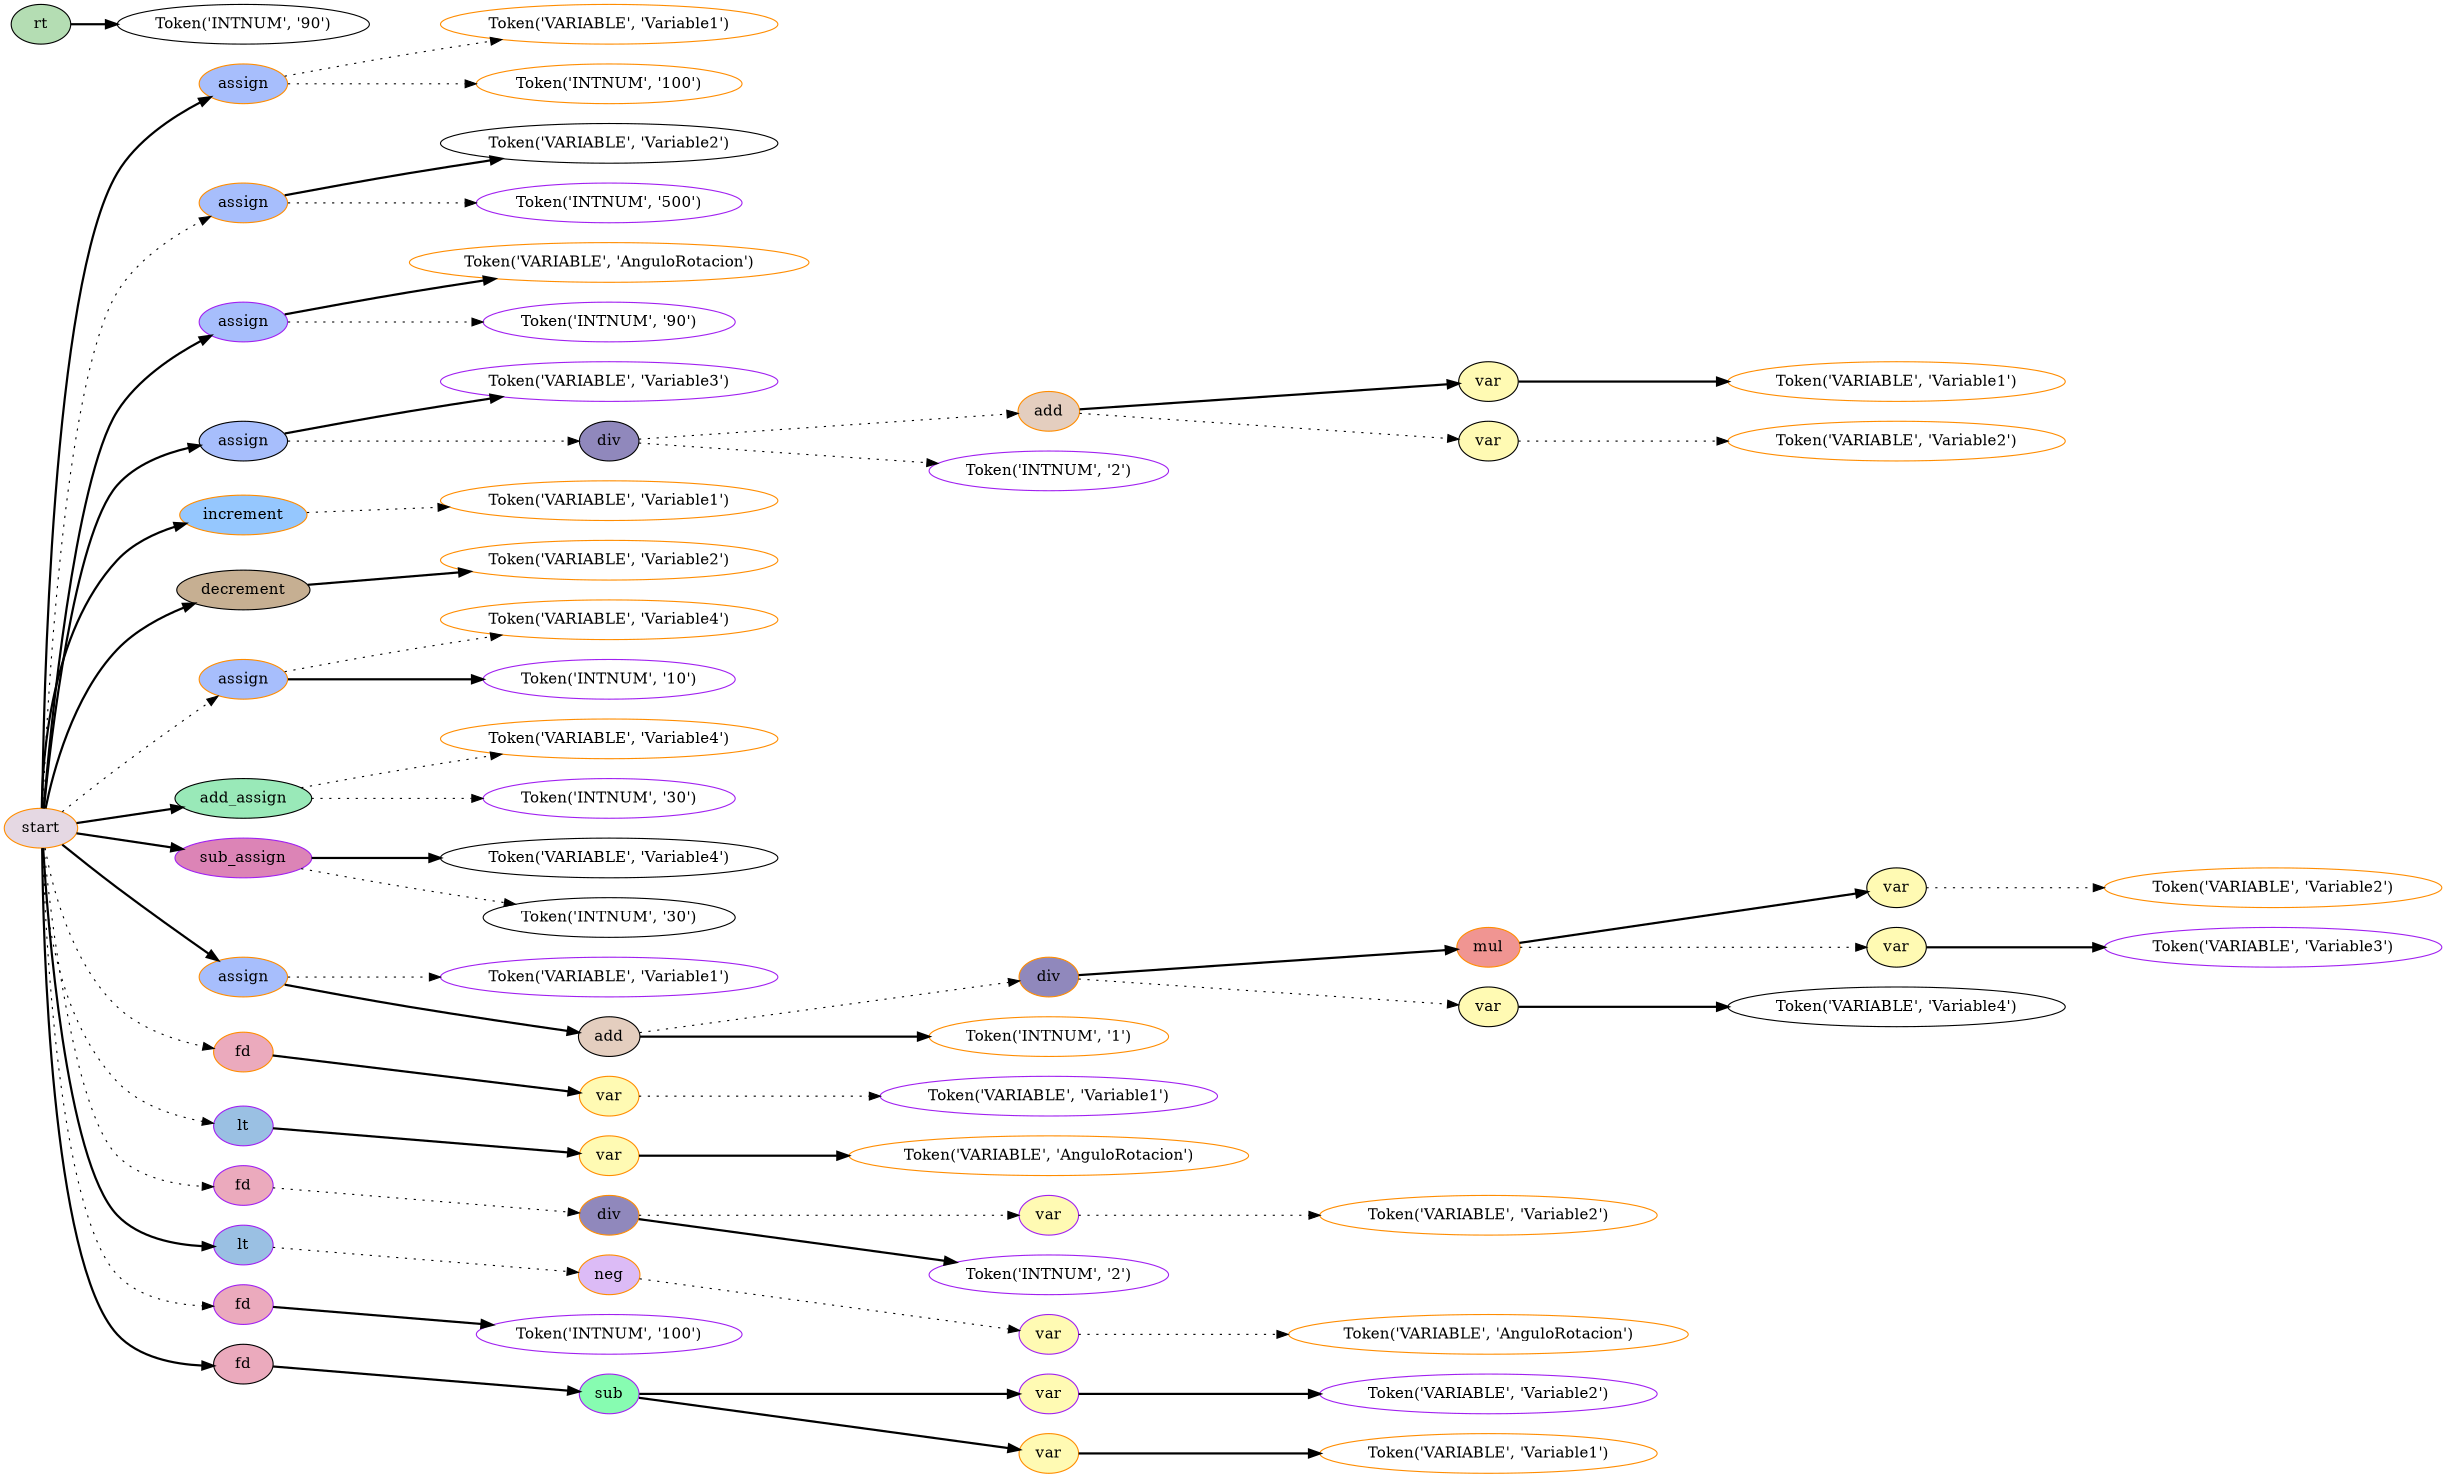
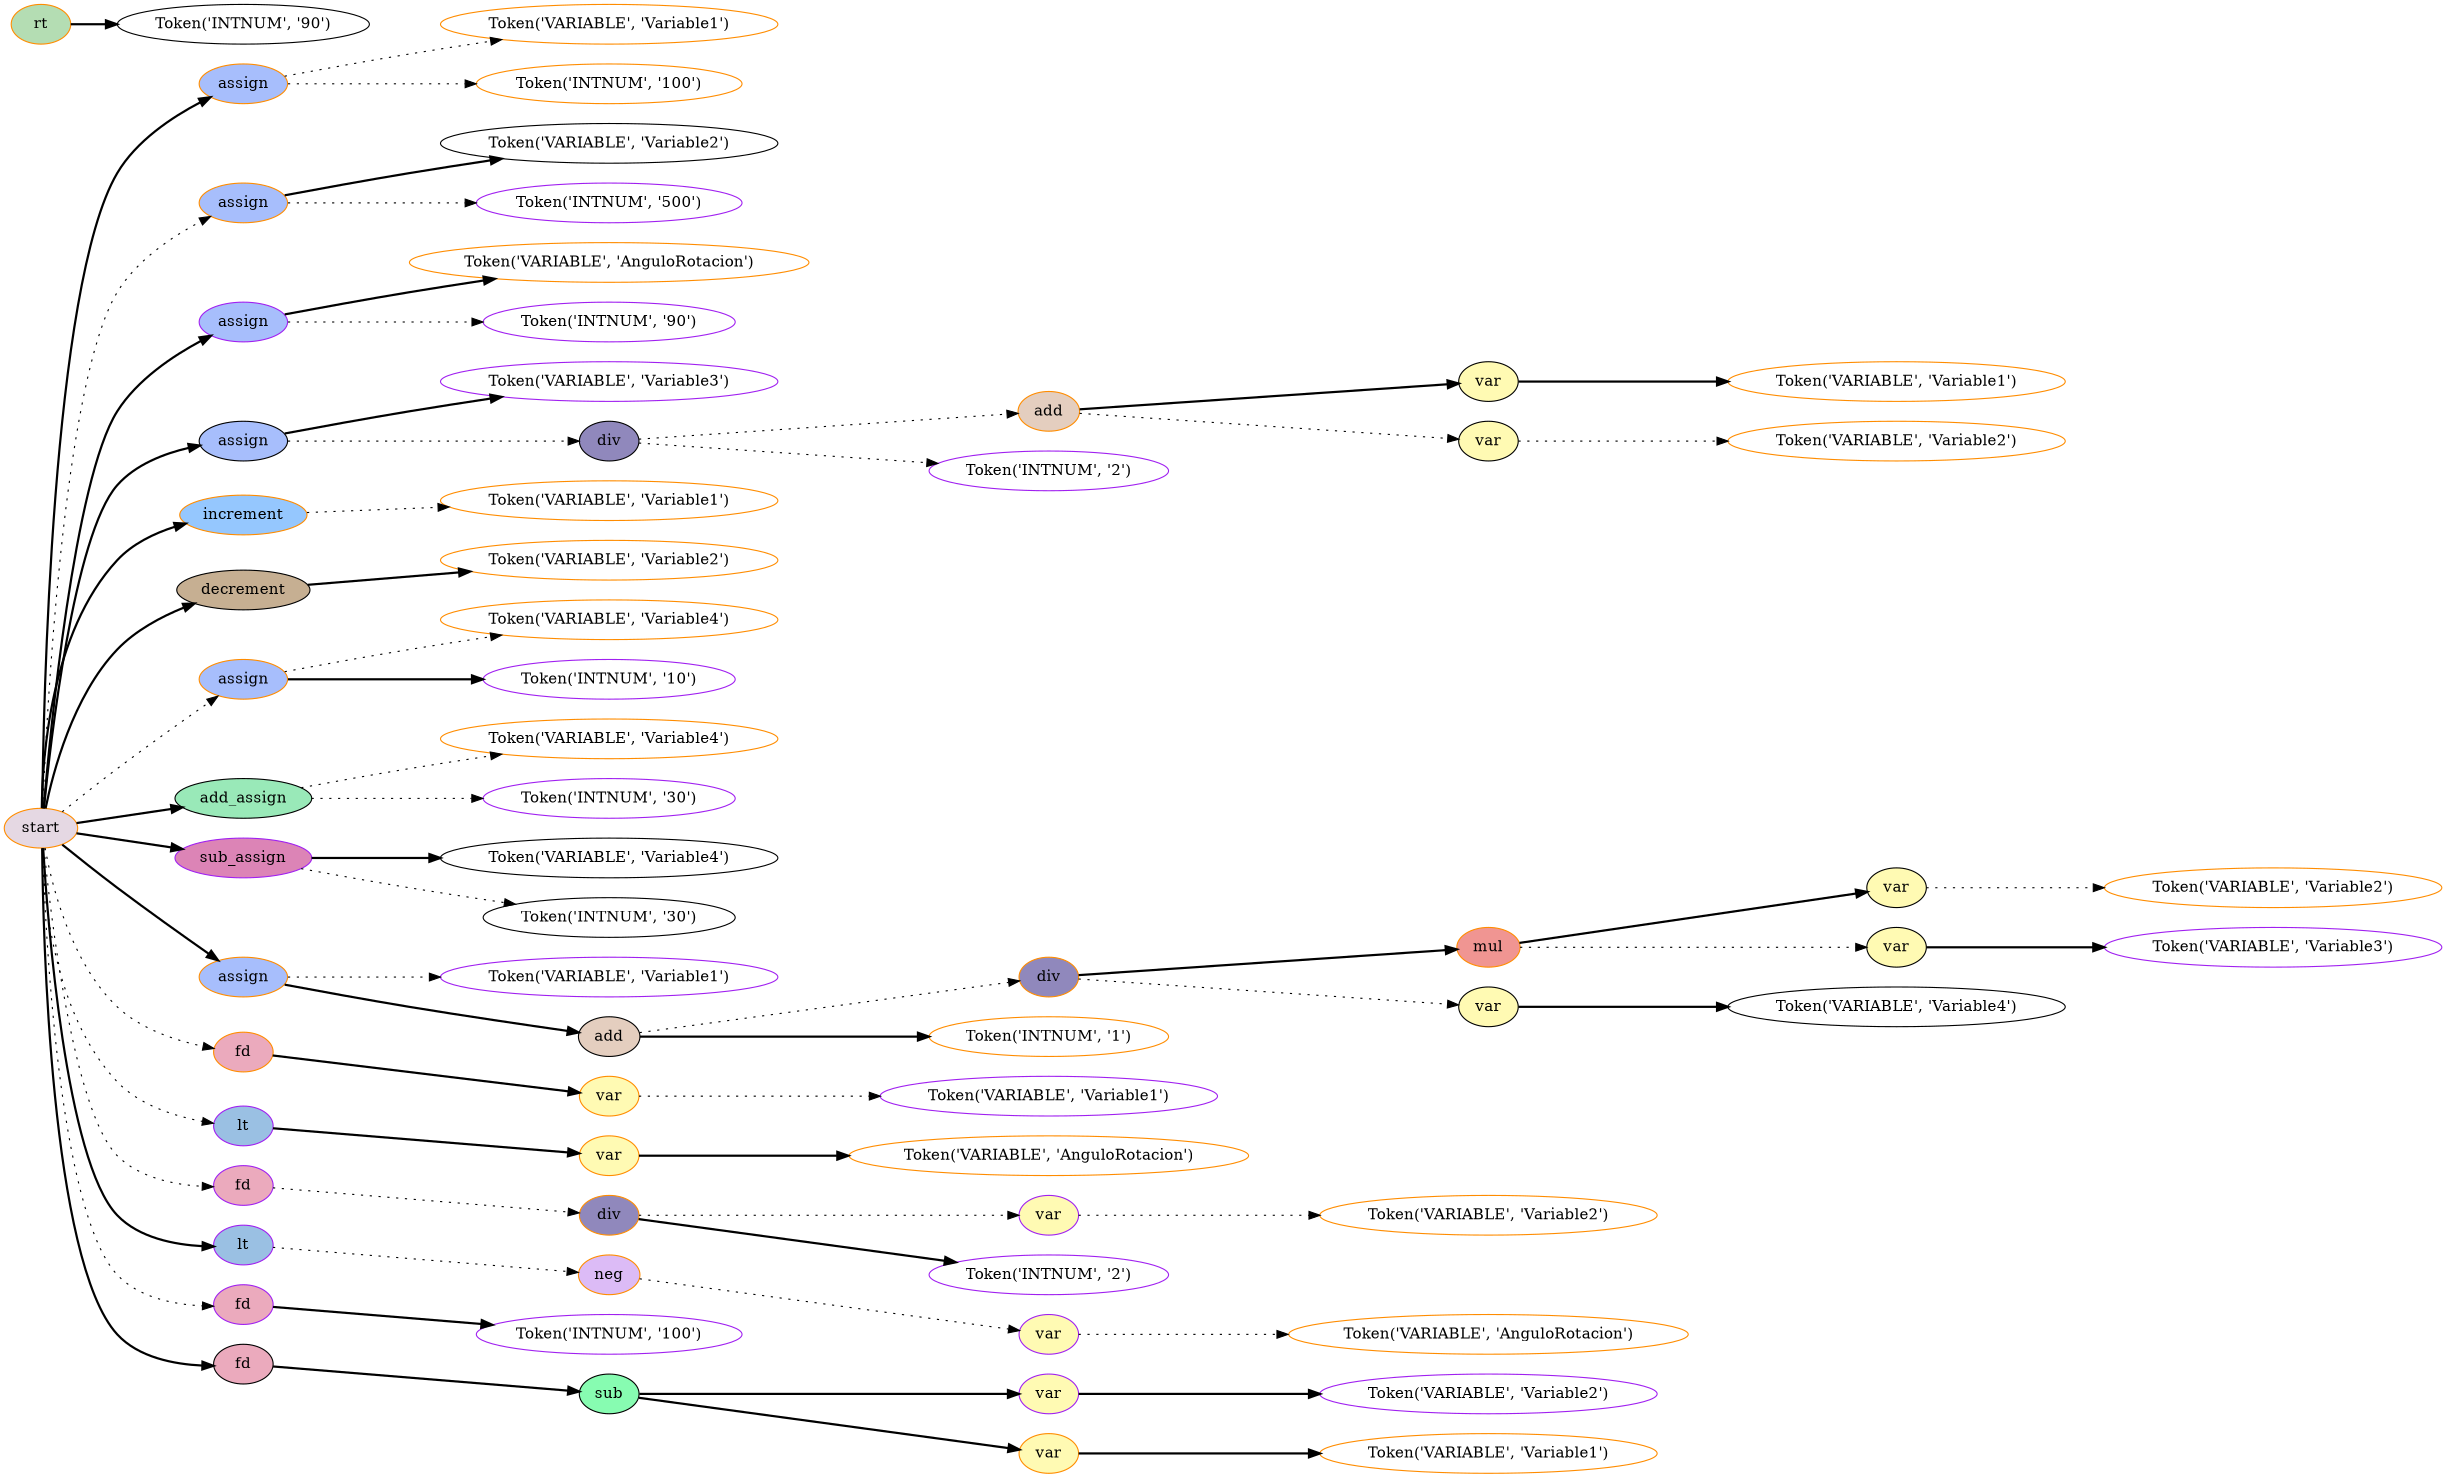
(41, 24) -> (41, 24)
(609, 1394) -> (609, 1394)
